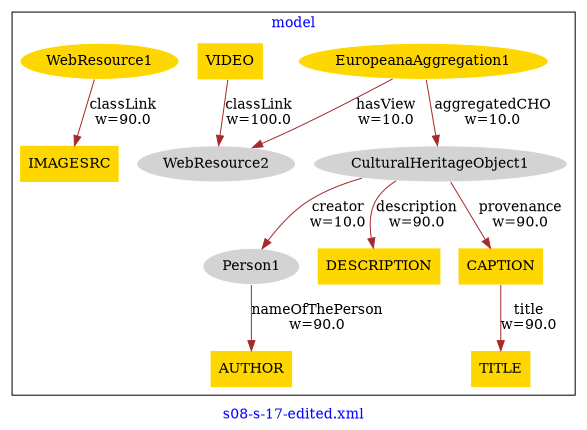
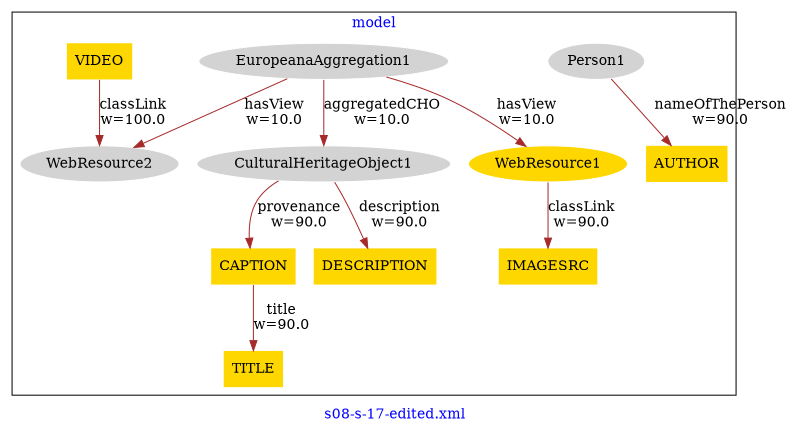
(423, 61) -> (324, 61)
none -> (455, 103)
(309, 201) -> none
